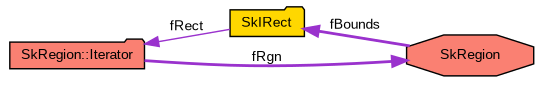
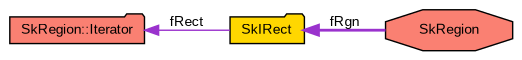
(356, 25) -> (345, 23)
(268, 66) -> none
